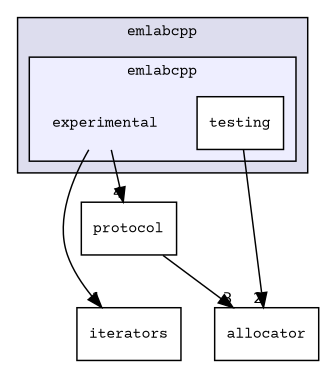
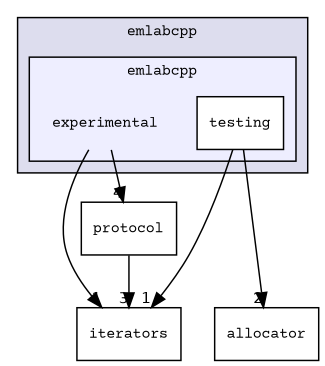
none -> (204, 226)
(192, 277) -> (129, 274)
